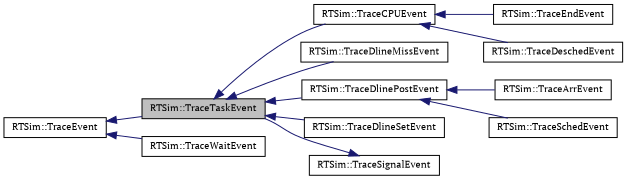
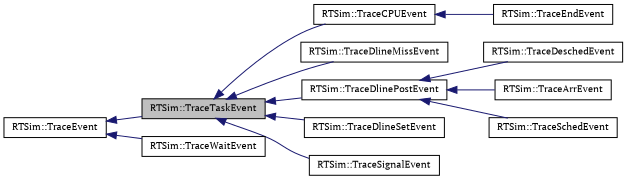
(469, 34) -> (469, 70)
(305, 139) -> (268, 138)
